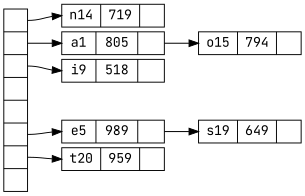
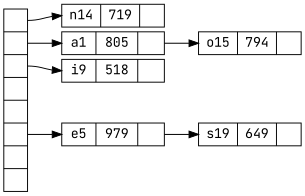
(117, 131) -> (117, 134)
(113, 159) -> none
